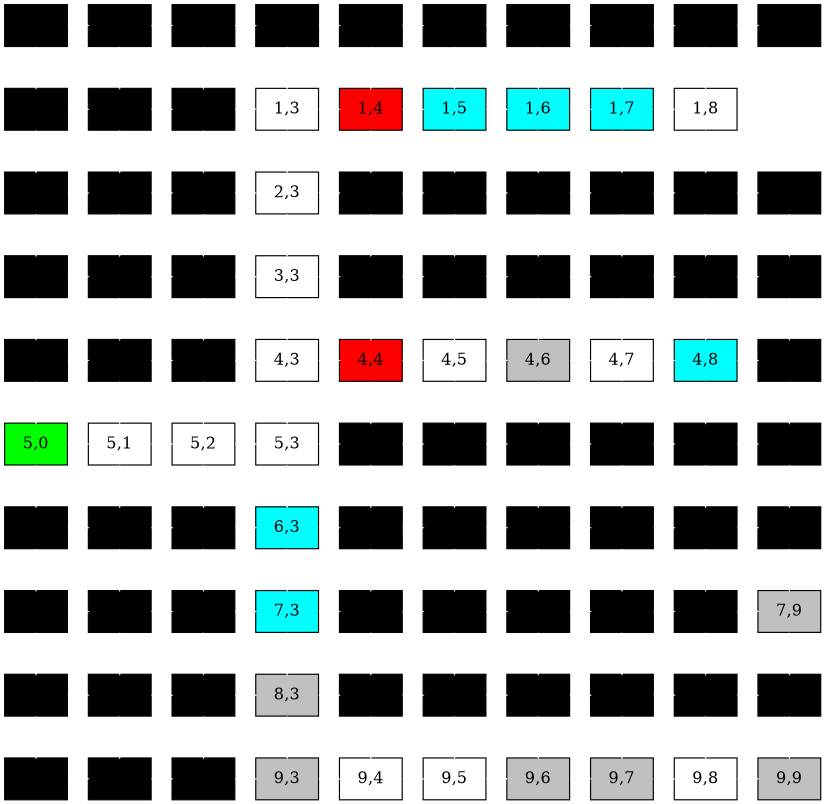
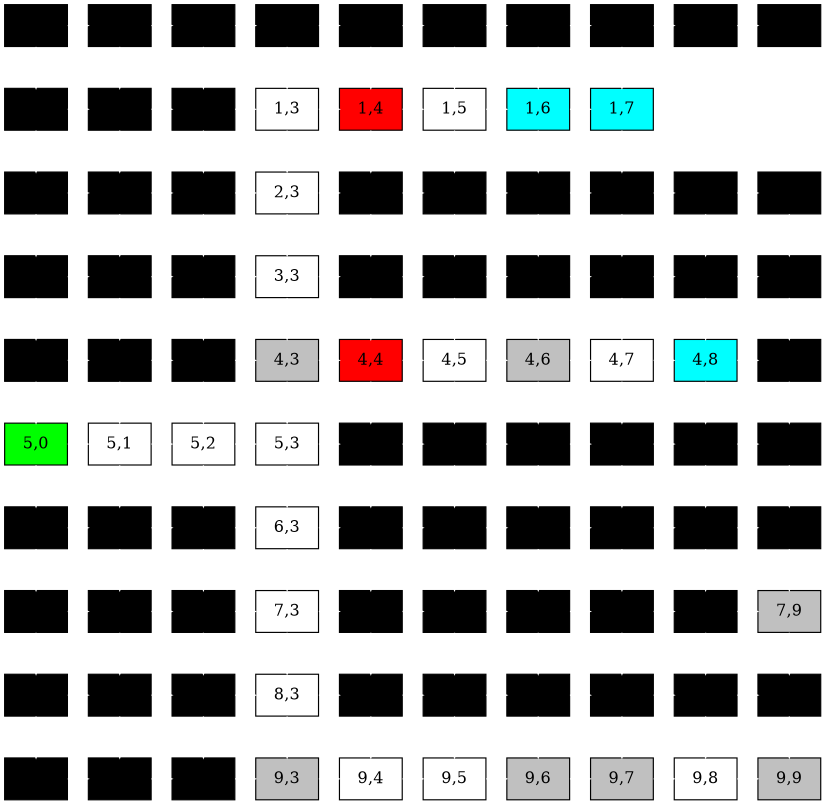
(455, 109) -> (455, 109)
(706, 109) -> none
(287, 360) -> (287, 360)
(287, 528) -> (287, 528)
(287, 611) -> (287, 611)
(287, 695) -> (287, 695)
